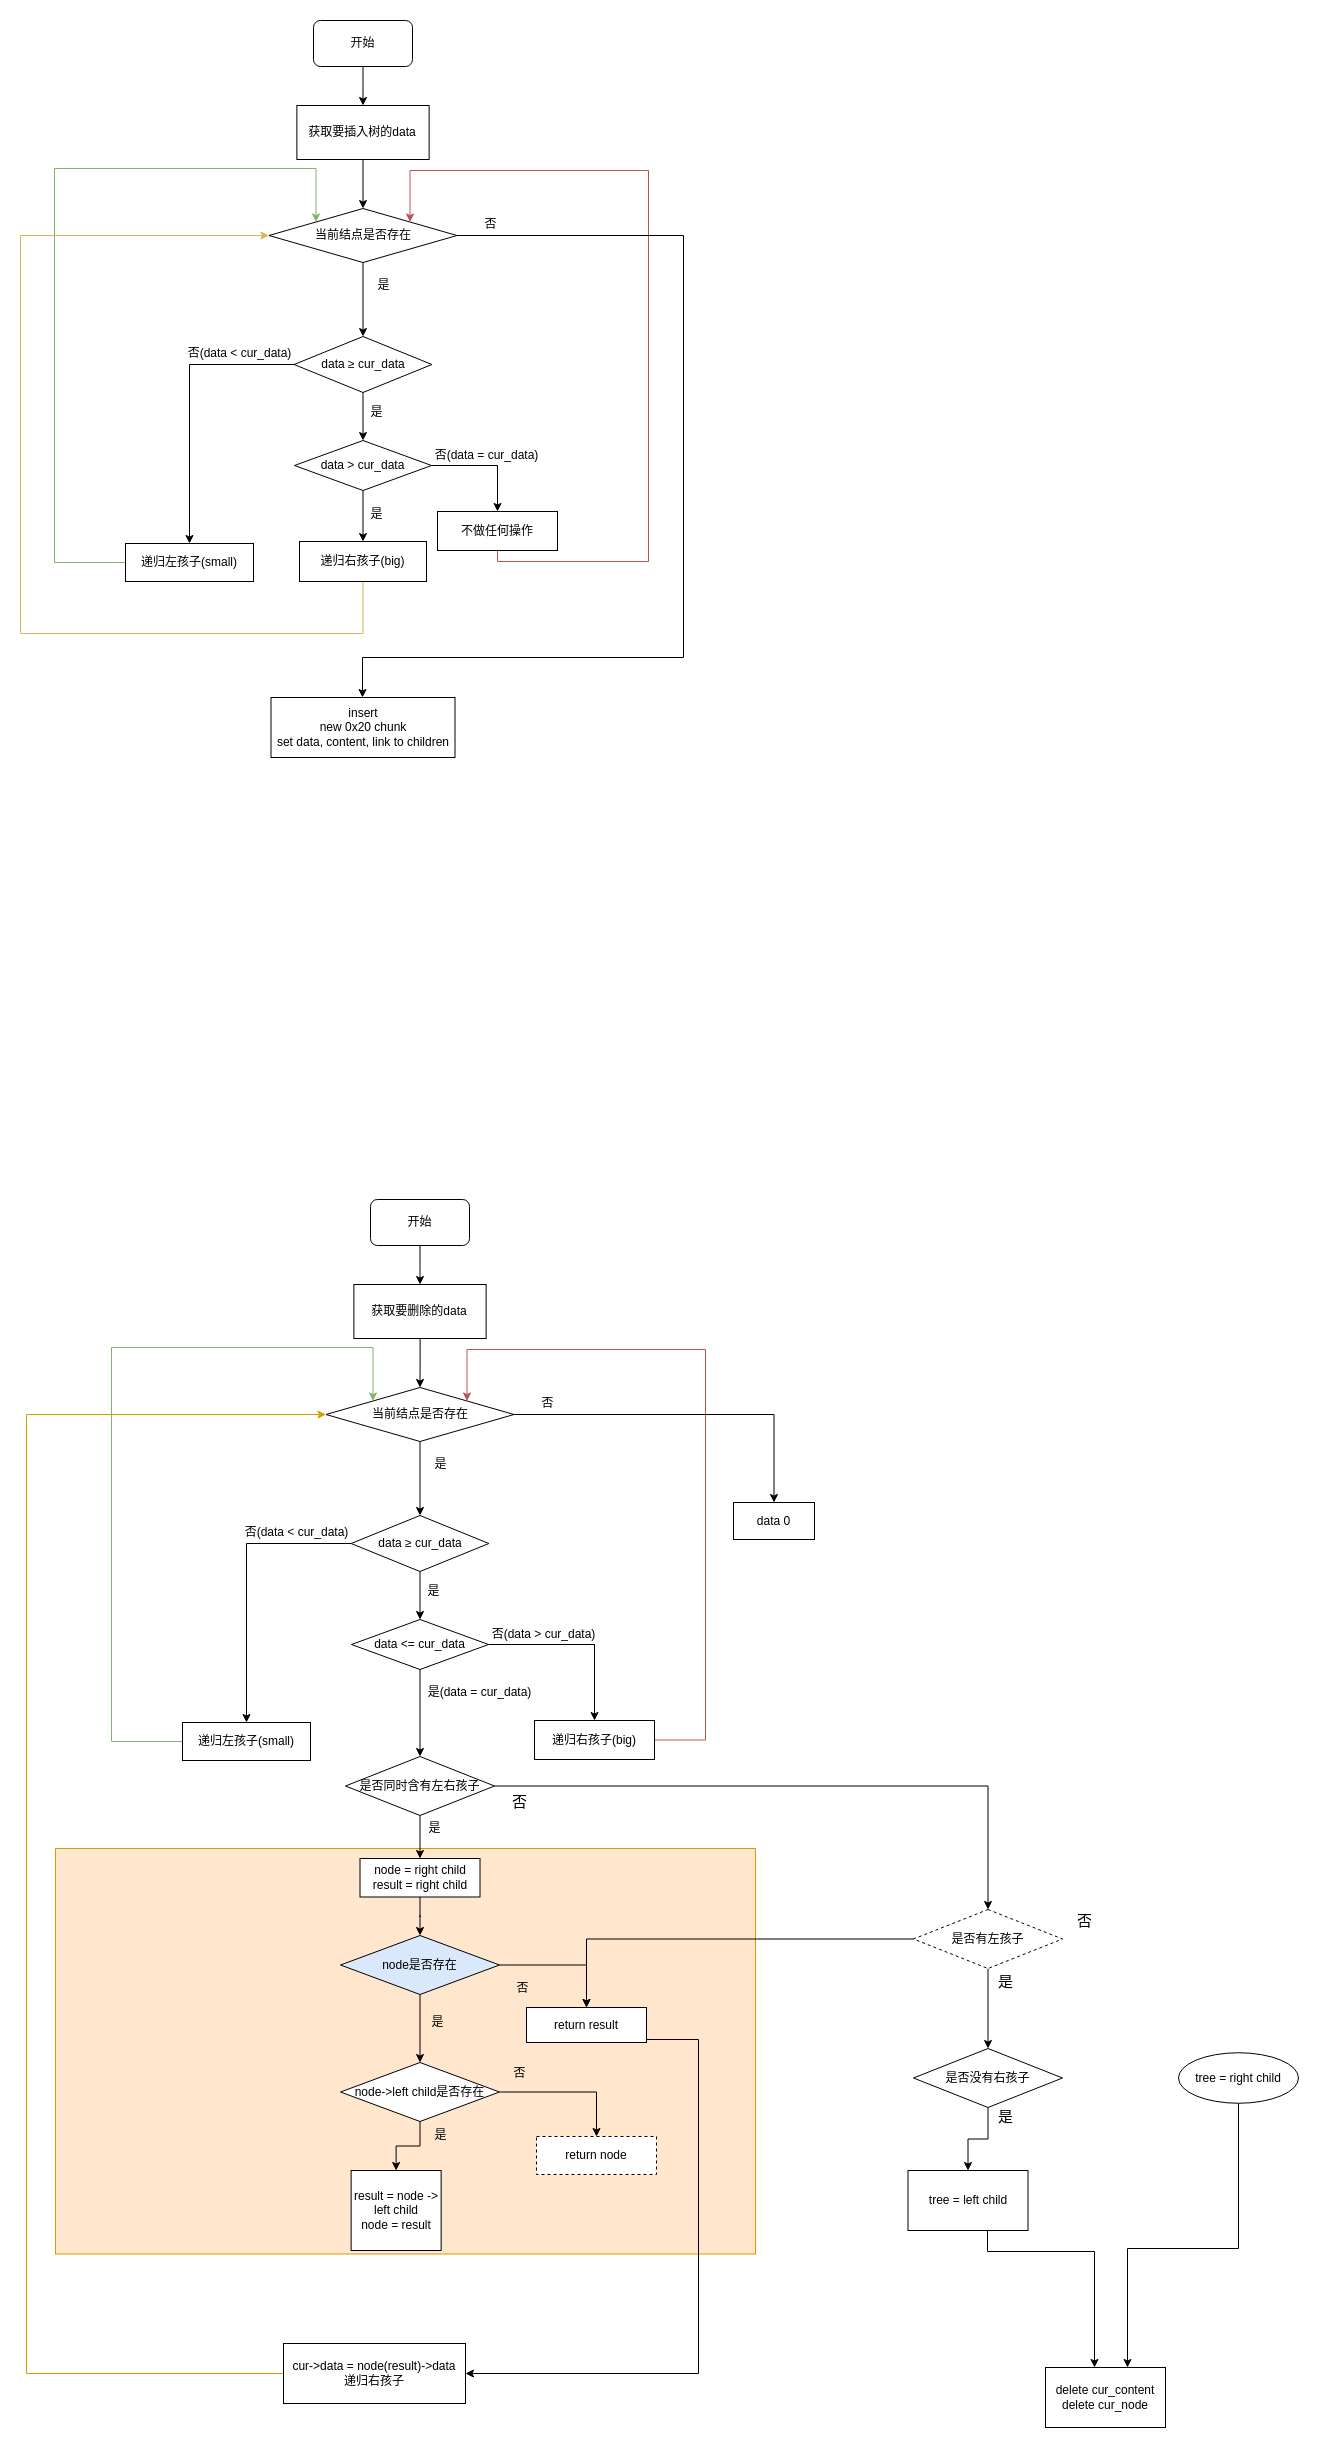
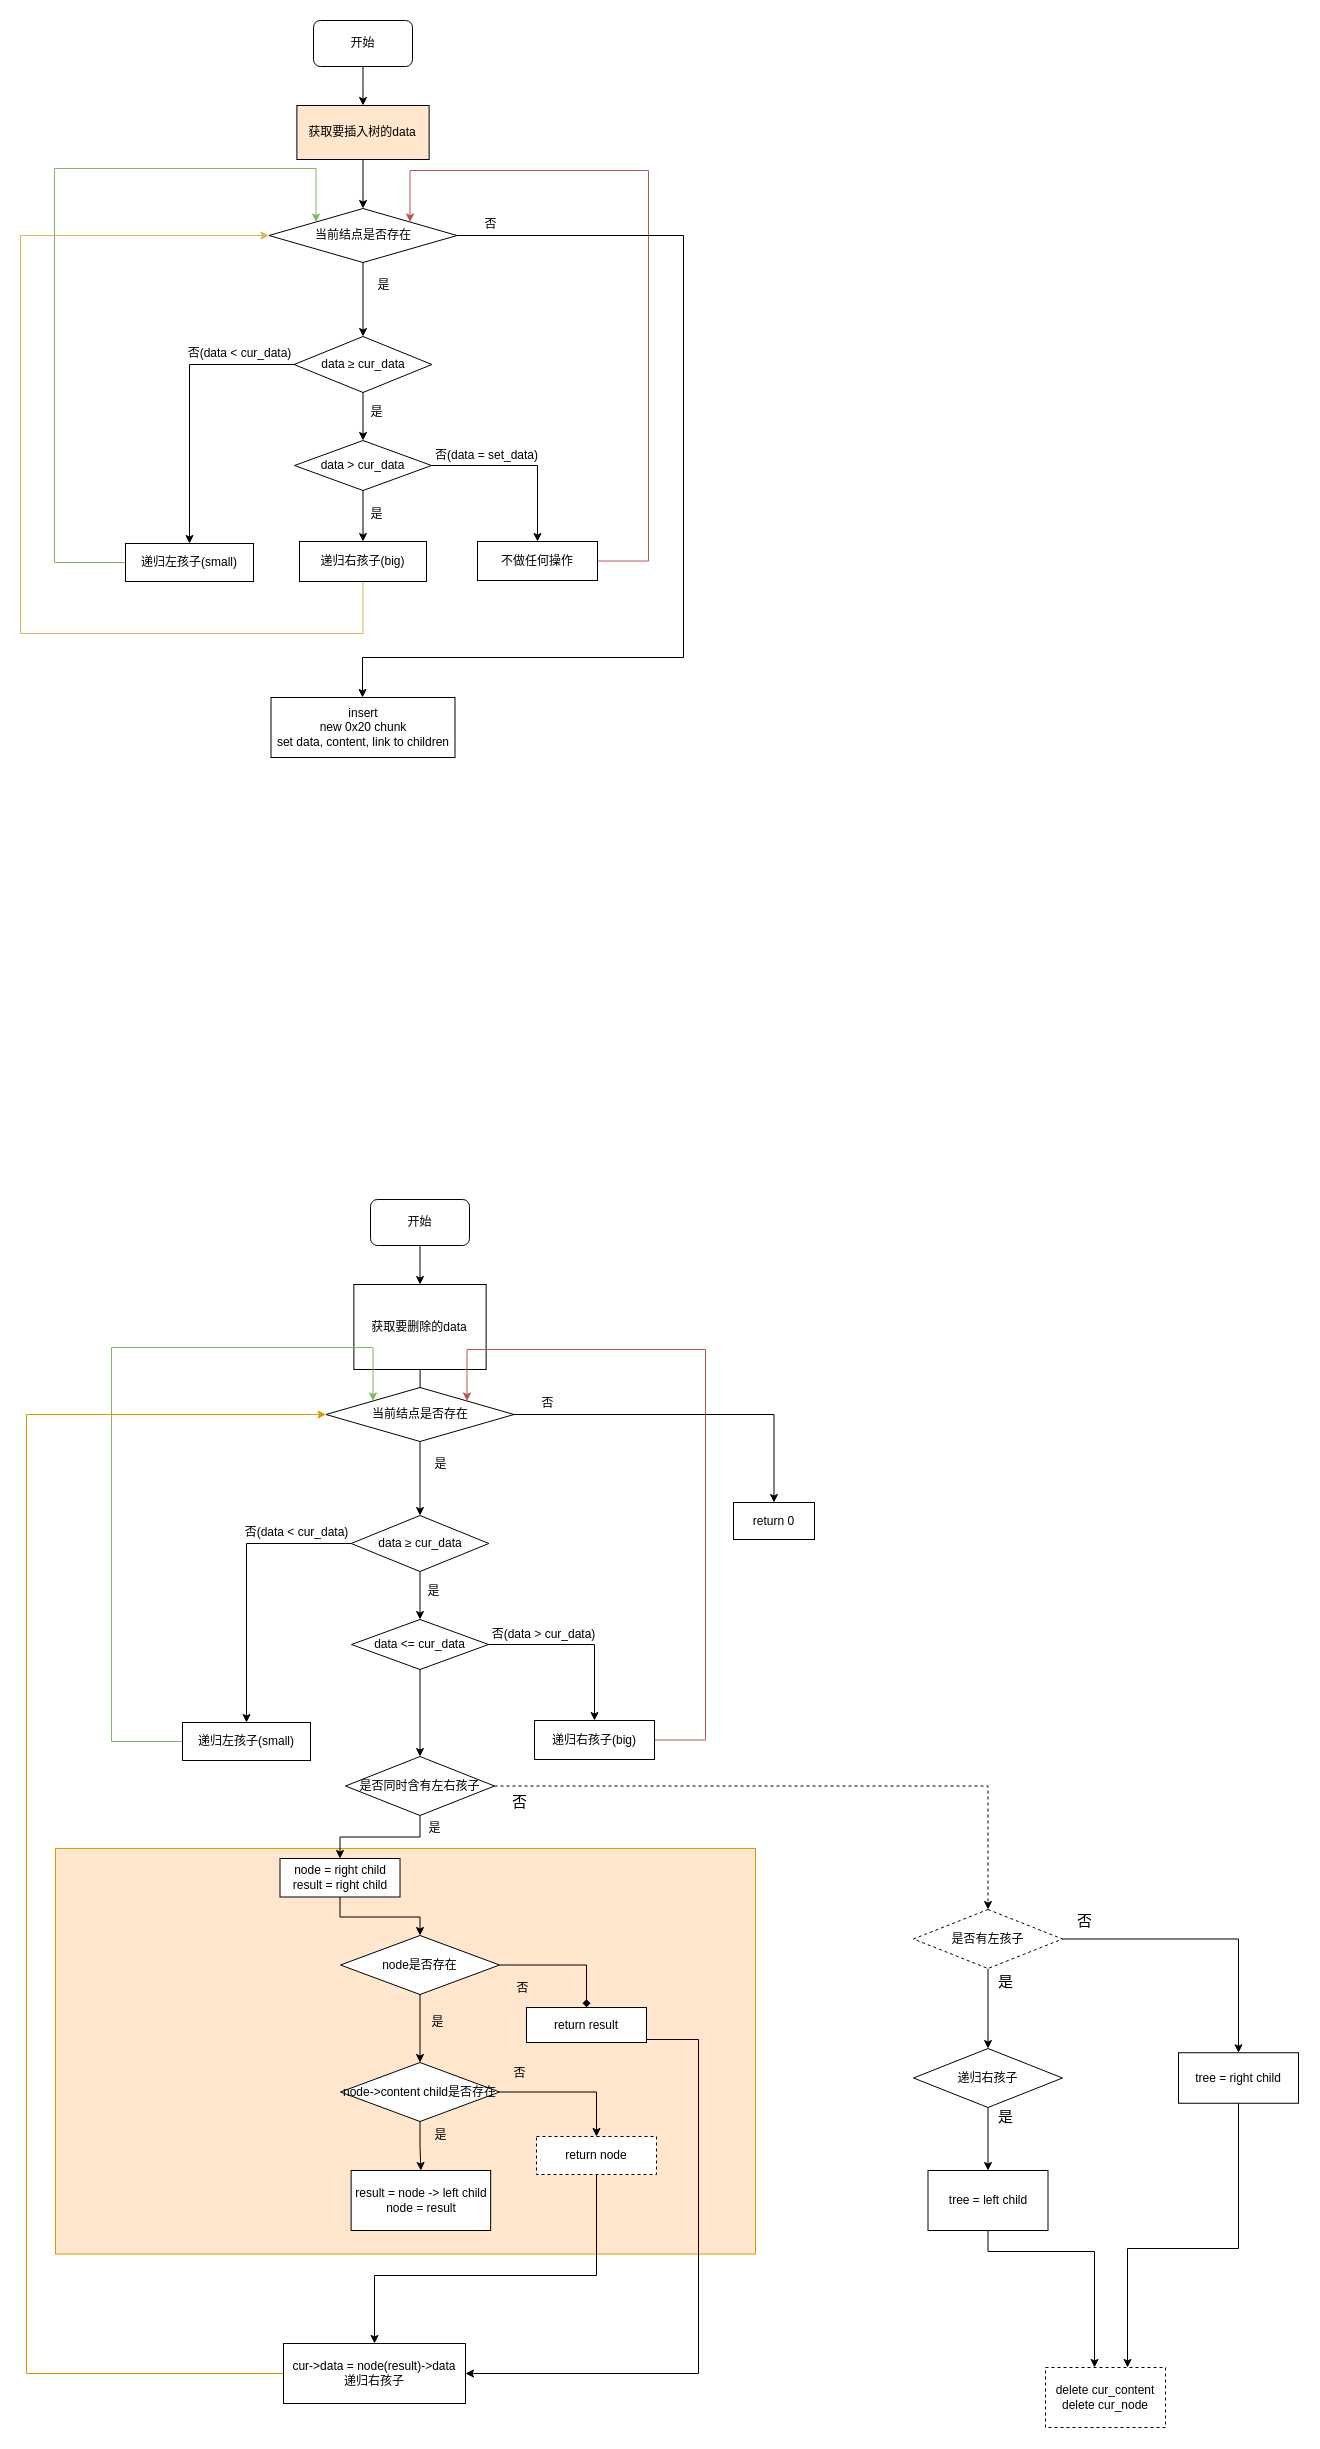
(363, 133) -> (363, 133)
(487, 456) -> (487, 456)
(498, 531) -> (538, 561)
(420, 1312) -> (420, 1327)
(774, 1522) -> (774, 1522)
(480, 1693) -> none
(798, 1786) -> (798, 1786)
(420, 1878) -> (340, 1878)
(739, 1939) -> (1204, 1939)
(420, 1965) -> (420, 1965)
(584, 1965) -> (584, 1965)
(1239, 2078) -> (1239, 2078)
(988, 2079) -> (988, 2079)
(420, 2093) -> (420, 2093)
(968, 2201) -> (988, 2201)
(396, 2211) -> (421, 2201)
none -> (506, 2276)
(1106, 2398) -> (1106, 2398)
